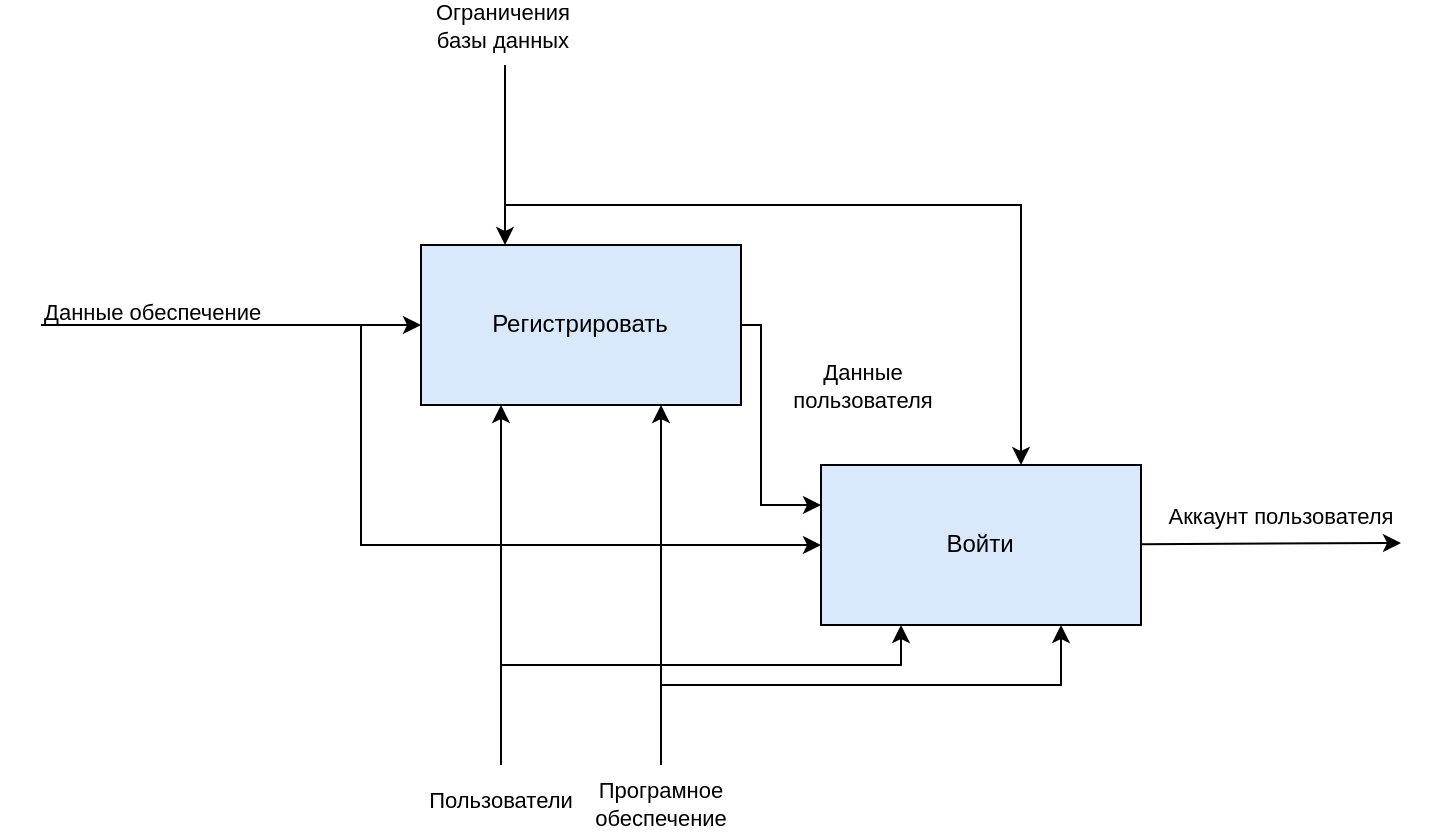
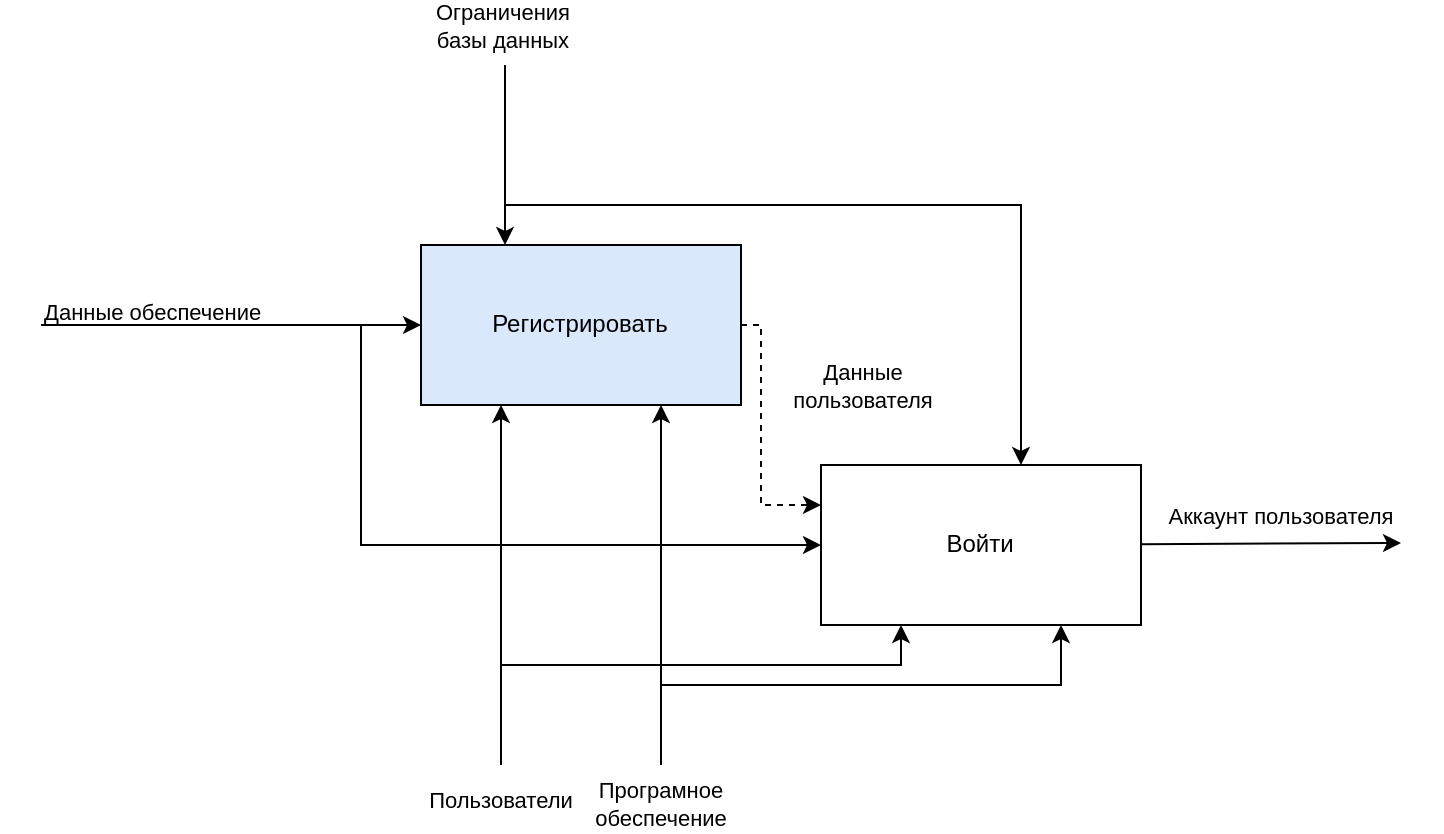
(761, 426) -> (761, 426)
(981, 545) -> (981, 545)
